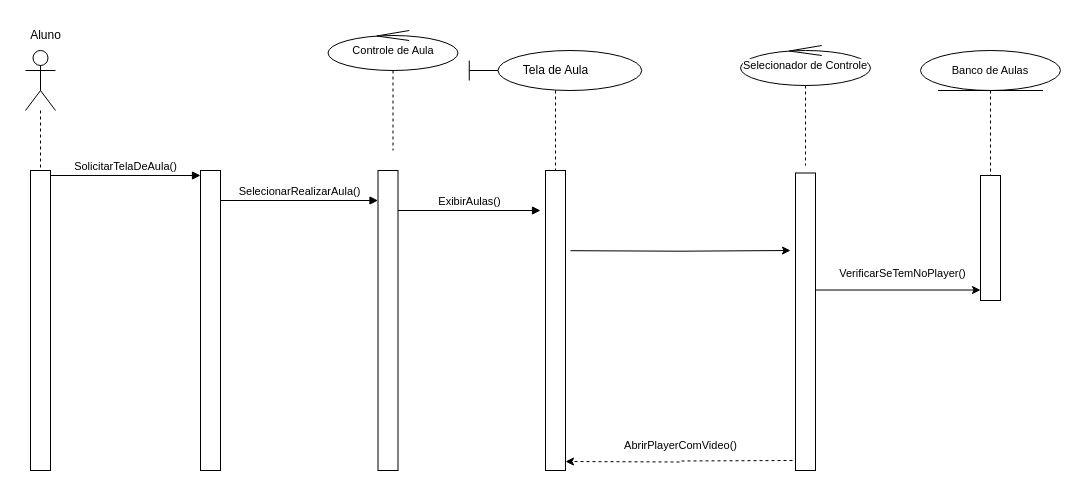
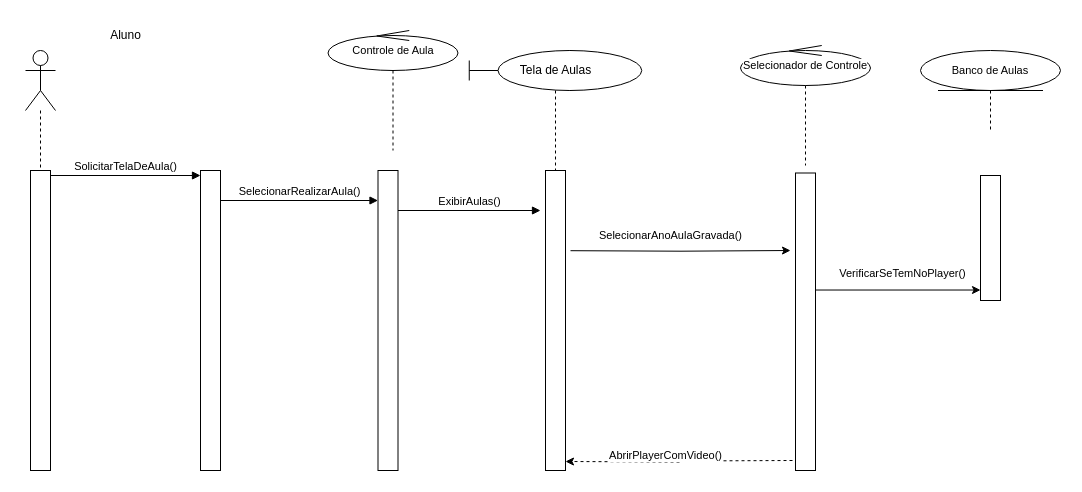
(46, 36) -> (126, 36)
(556, 71) -> (556, 71)
(991, 113) -> (991, 91)
none -> (671, 236)
(681, 446) -> (666, 456)
